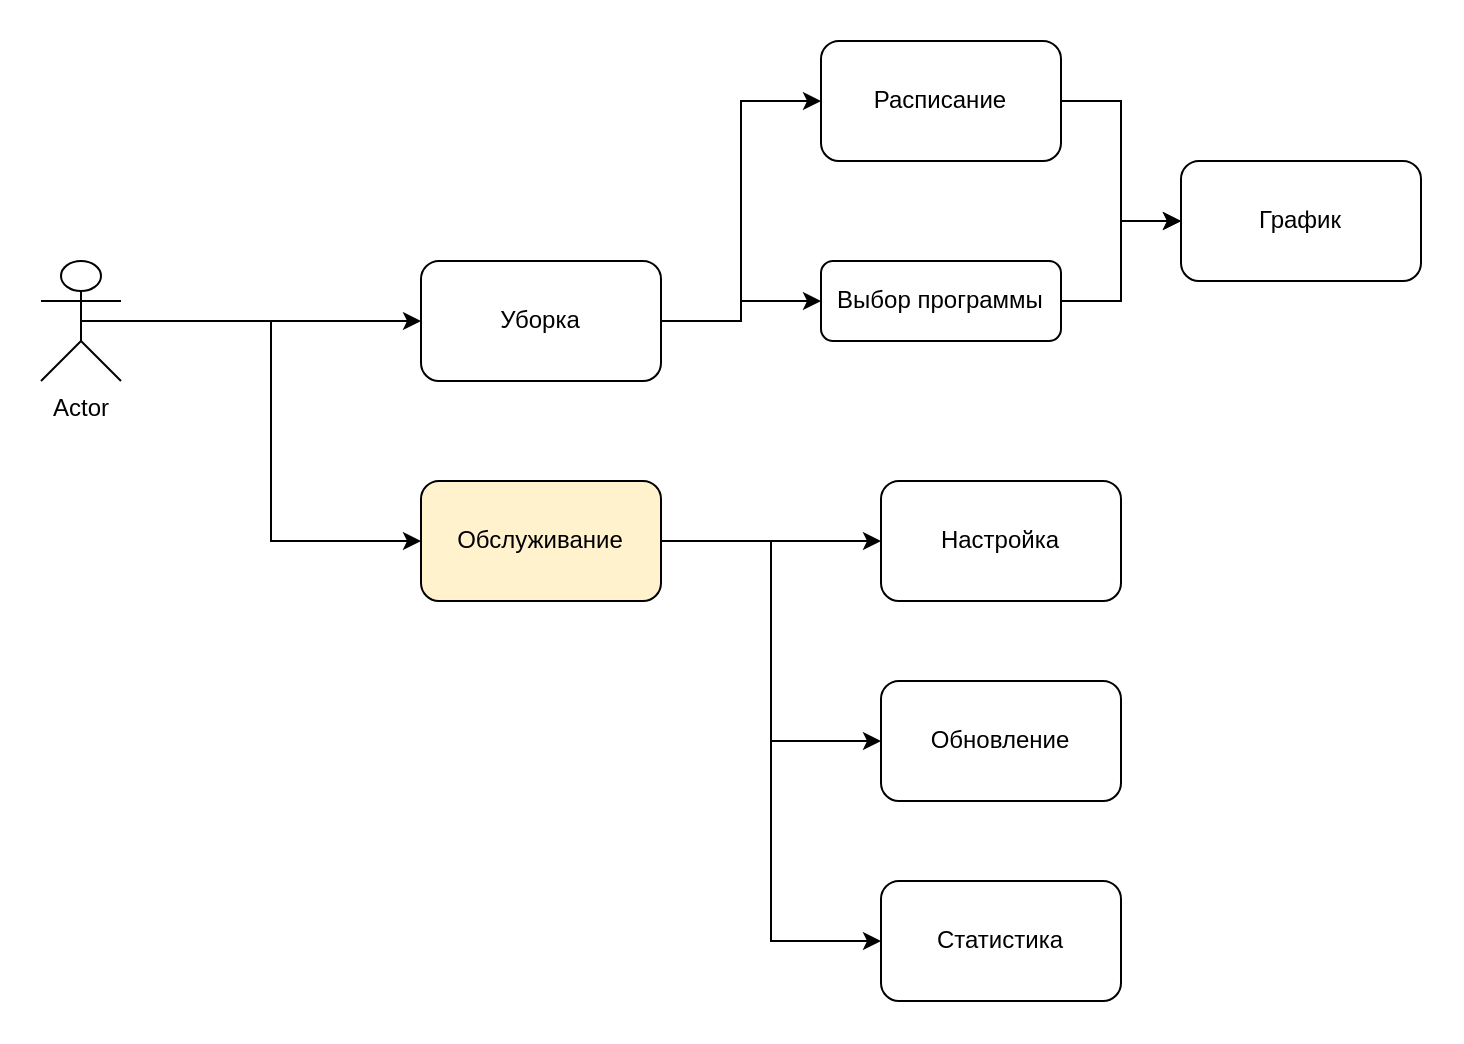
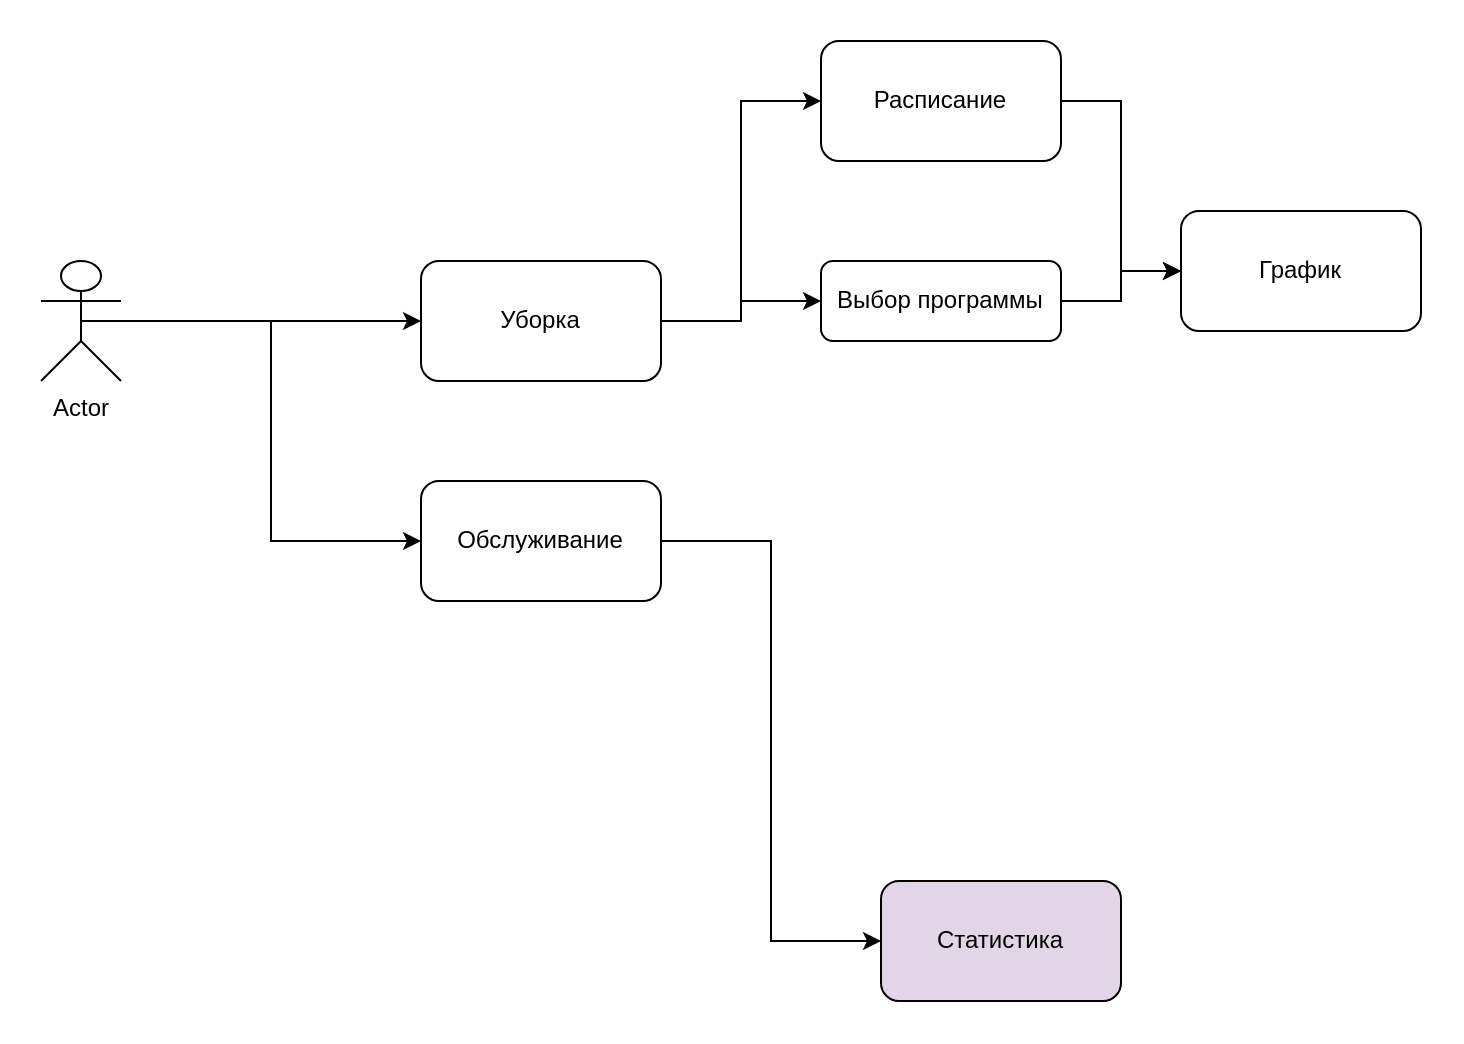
(1301, 221) -> (1301, 271)
(541, 541) -> (541, 541)
(821, 541) -> none
(1001, 541) -> none
(821, 741) -> none
(1001, 741) -> none
(1001, 941) -> (1001, 941)
